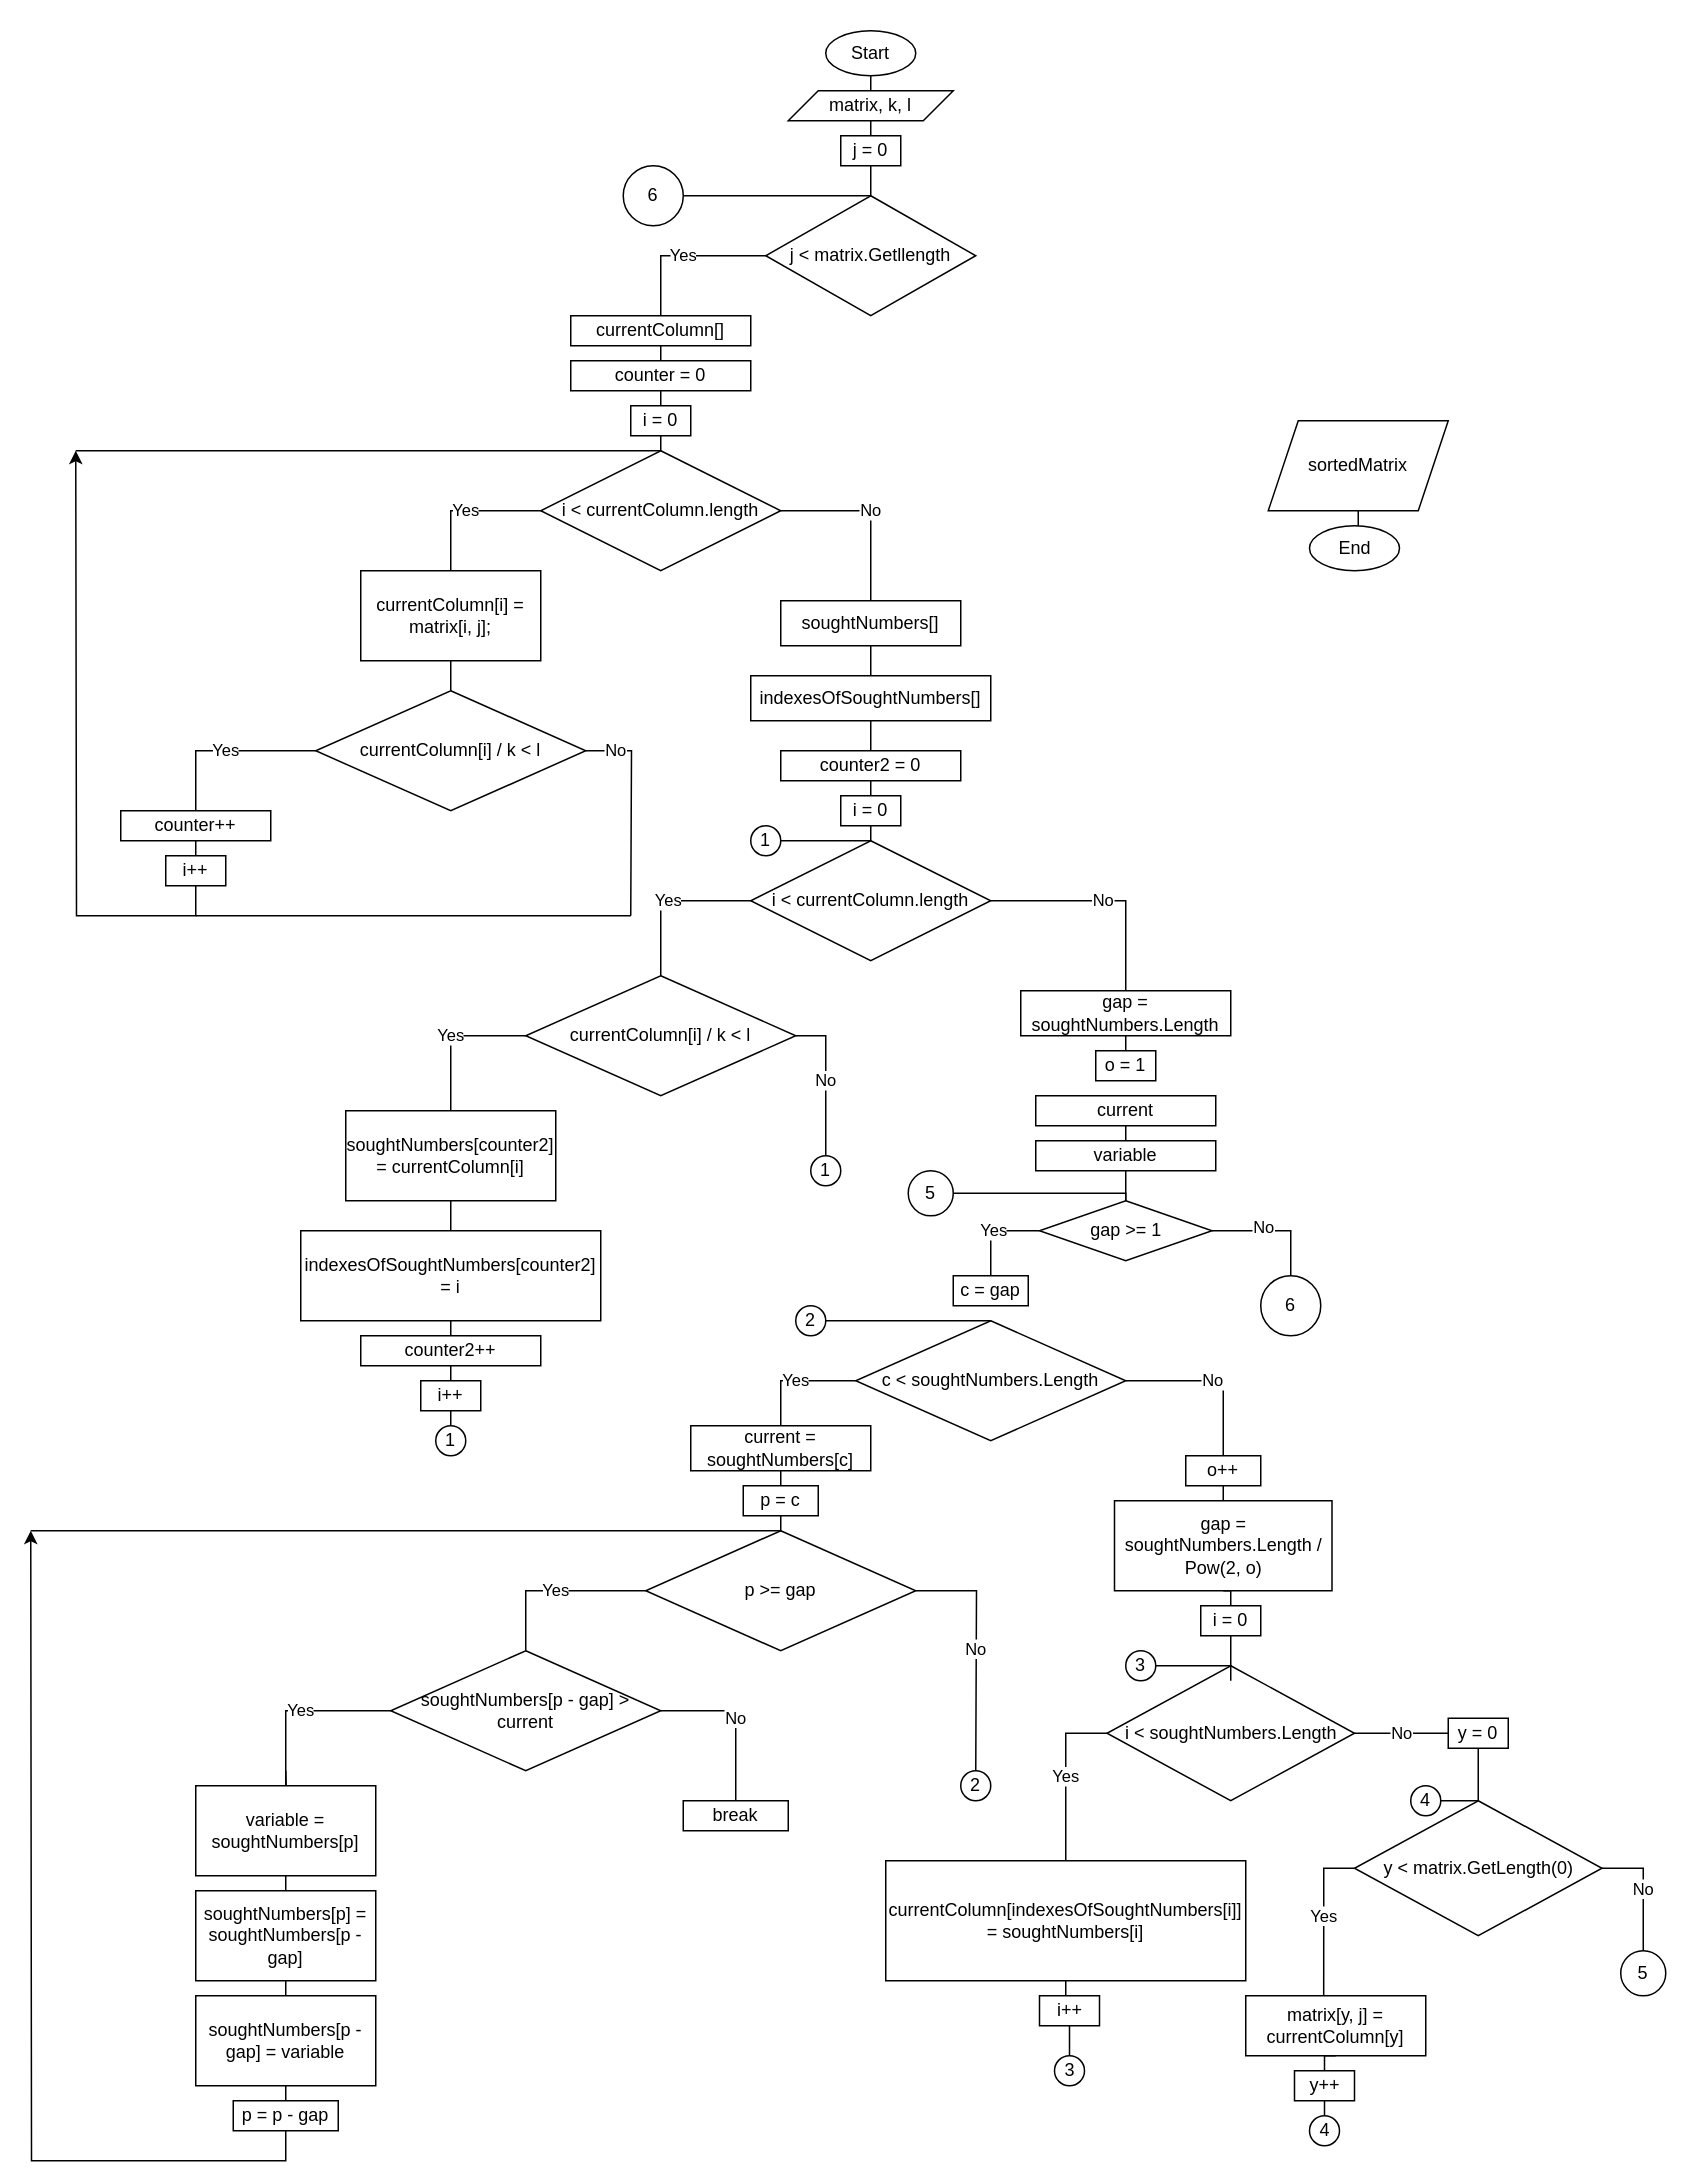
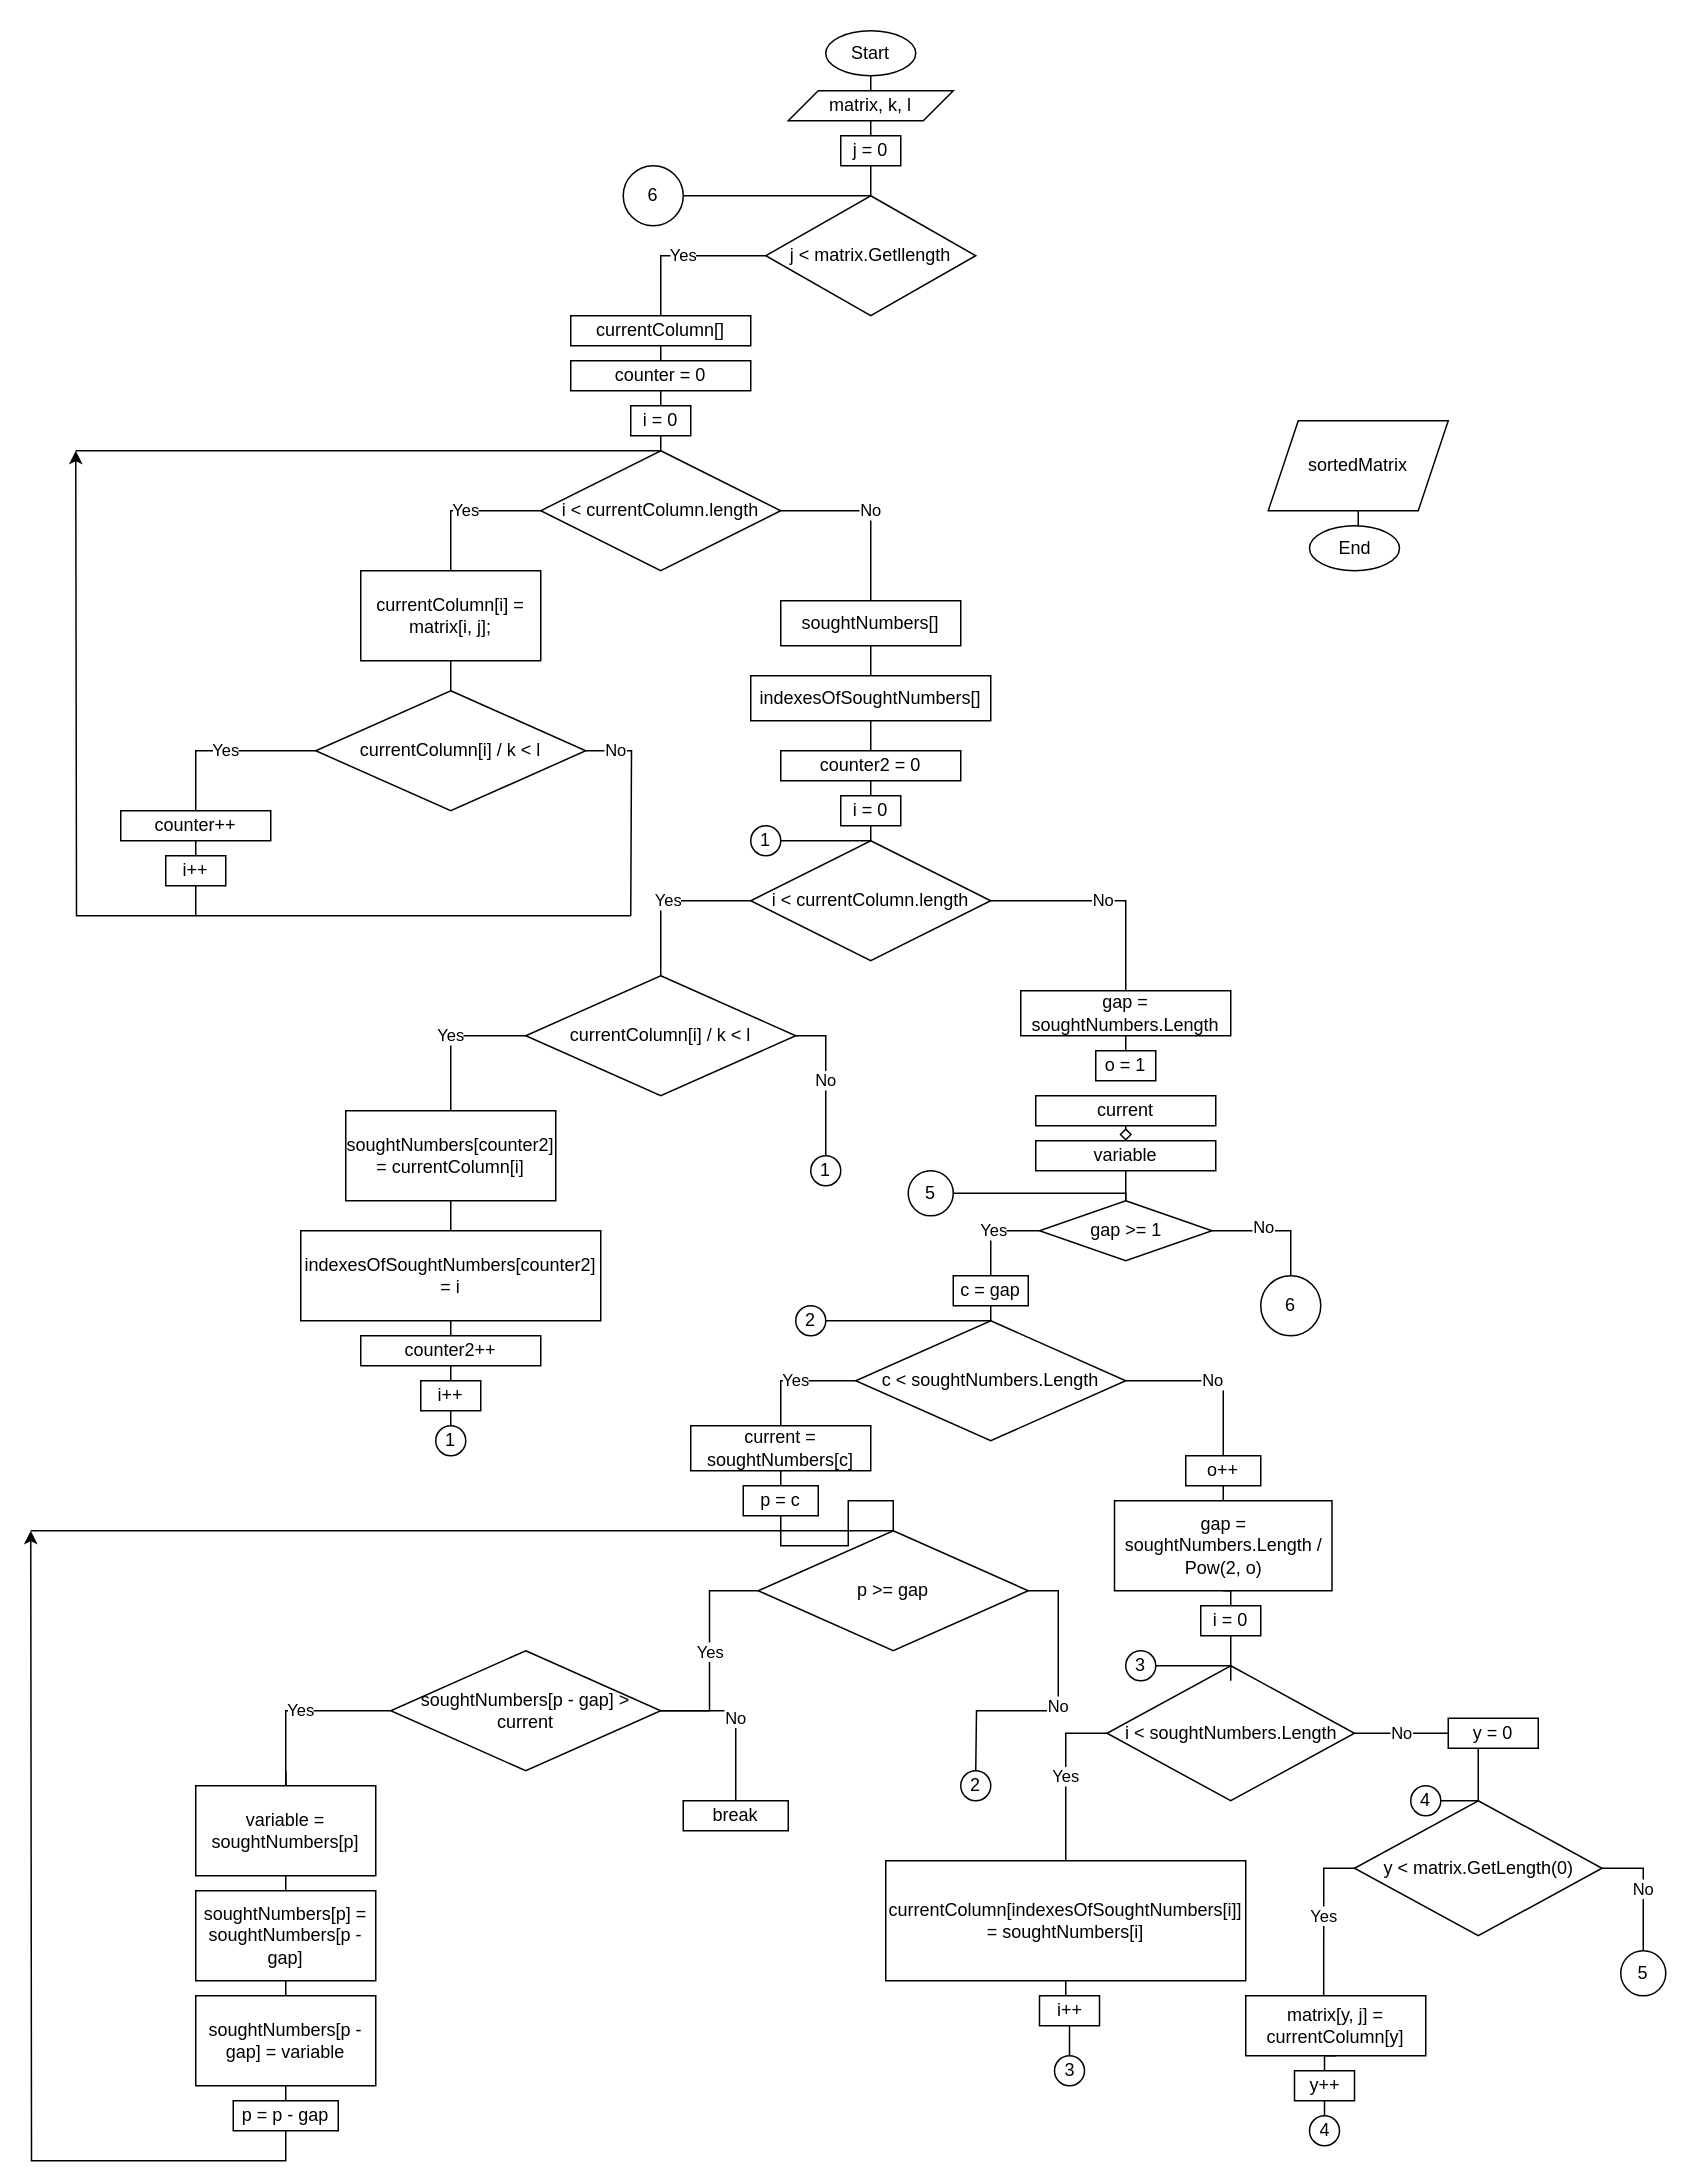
(1126, 1134) -> (1126, 1128)
none -> (991, 1313)
(781, 1591) -> (893, 1591)
(1478, 1733) -> (1493, 1733)
